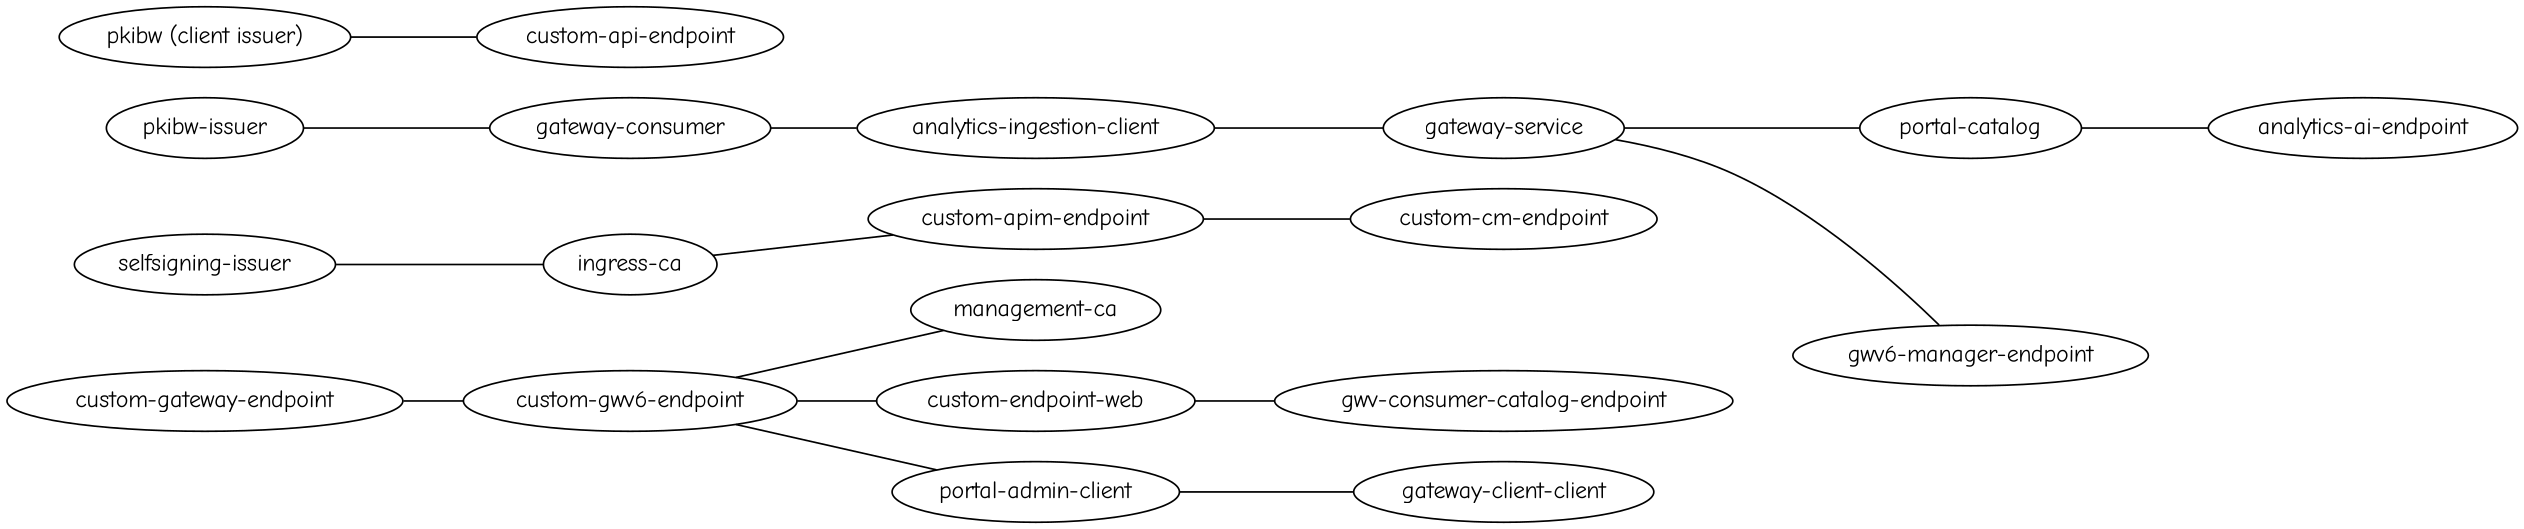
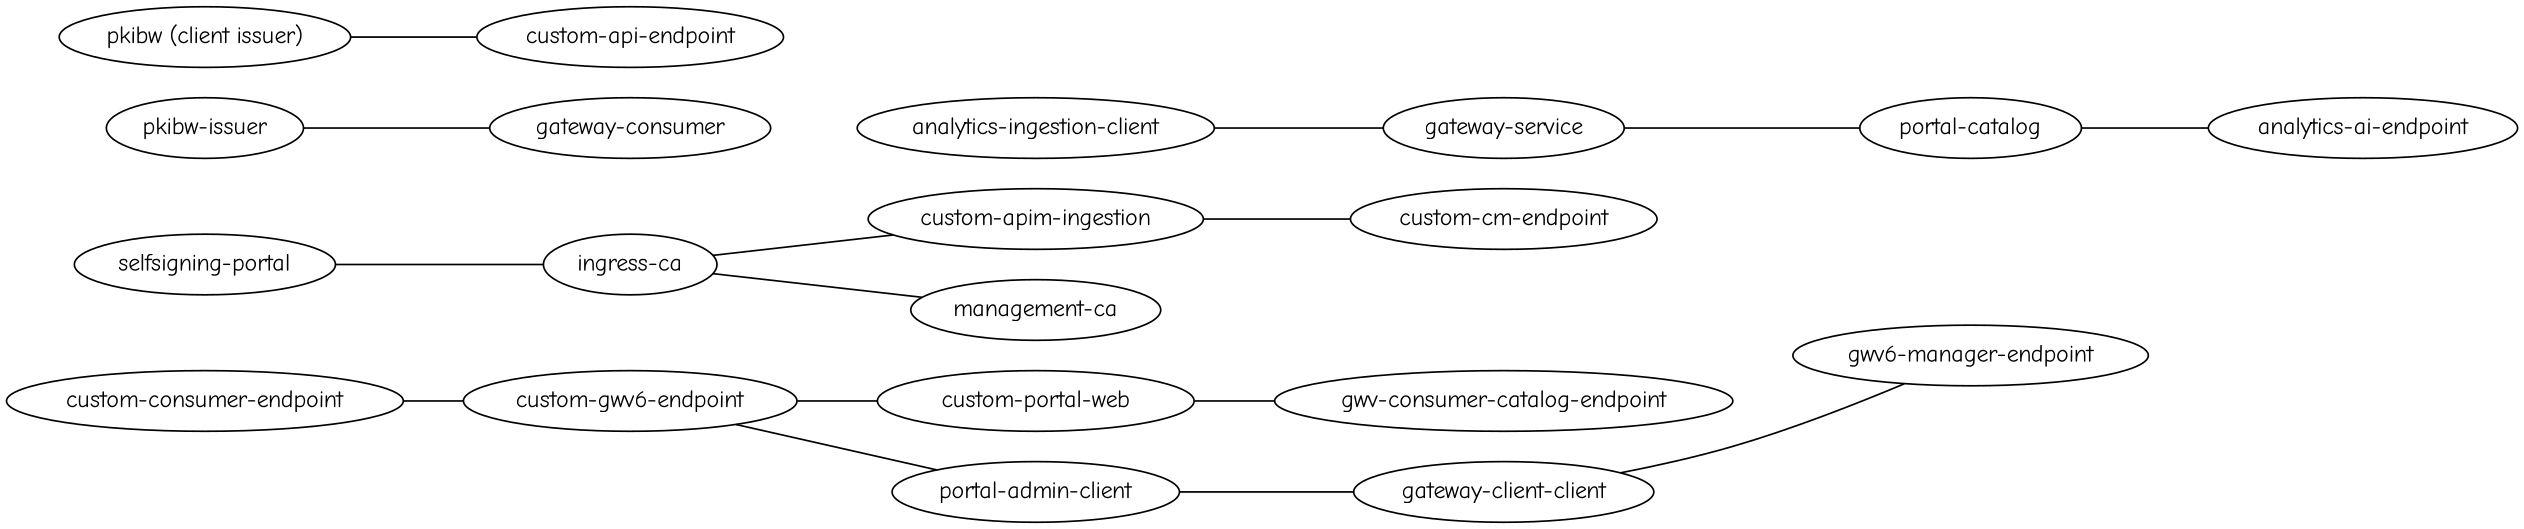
(814, 128) -> none
(1792, 206) -> (1765, 436)
(1036, 219) -> (1036, 219)
(205, 265) -> (205, 265)
(840, 354) -> (817, 285)
(205, 401) -> (205, 401)
(1036, 401) -> (1036, 401)
